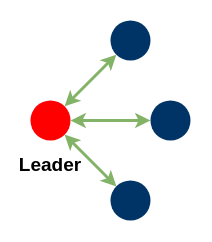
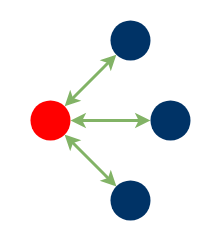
(51, 166) -> none
